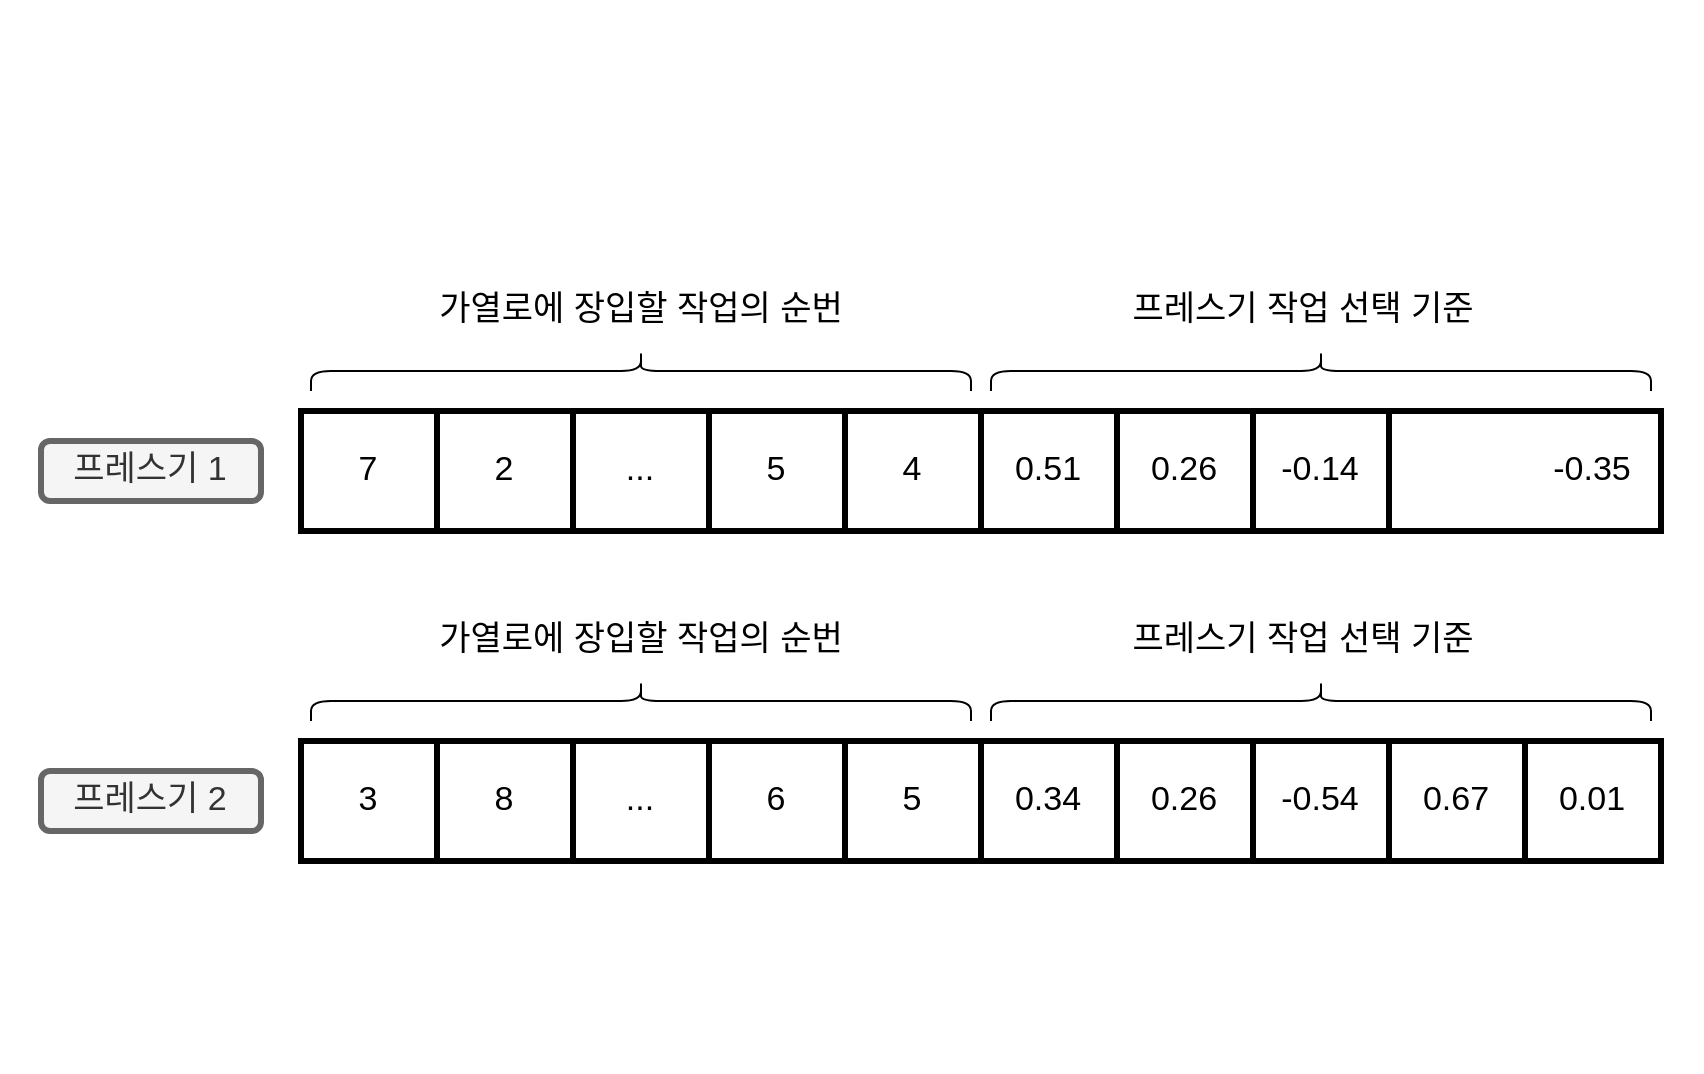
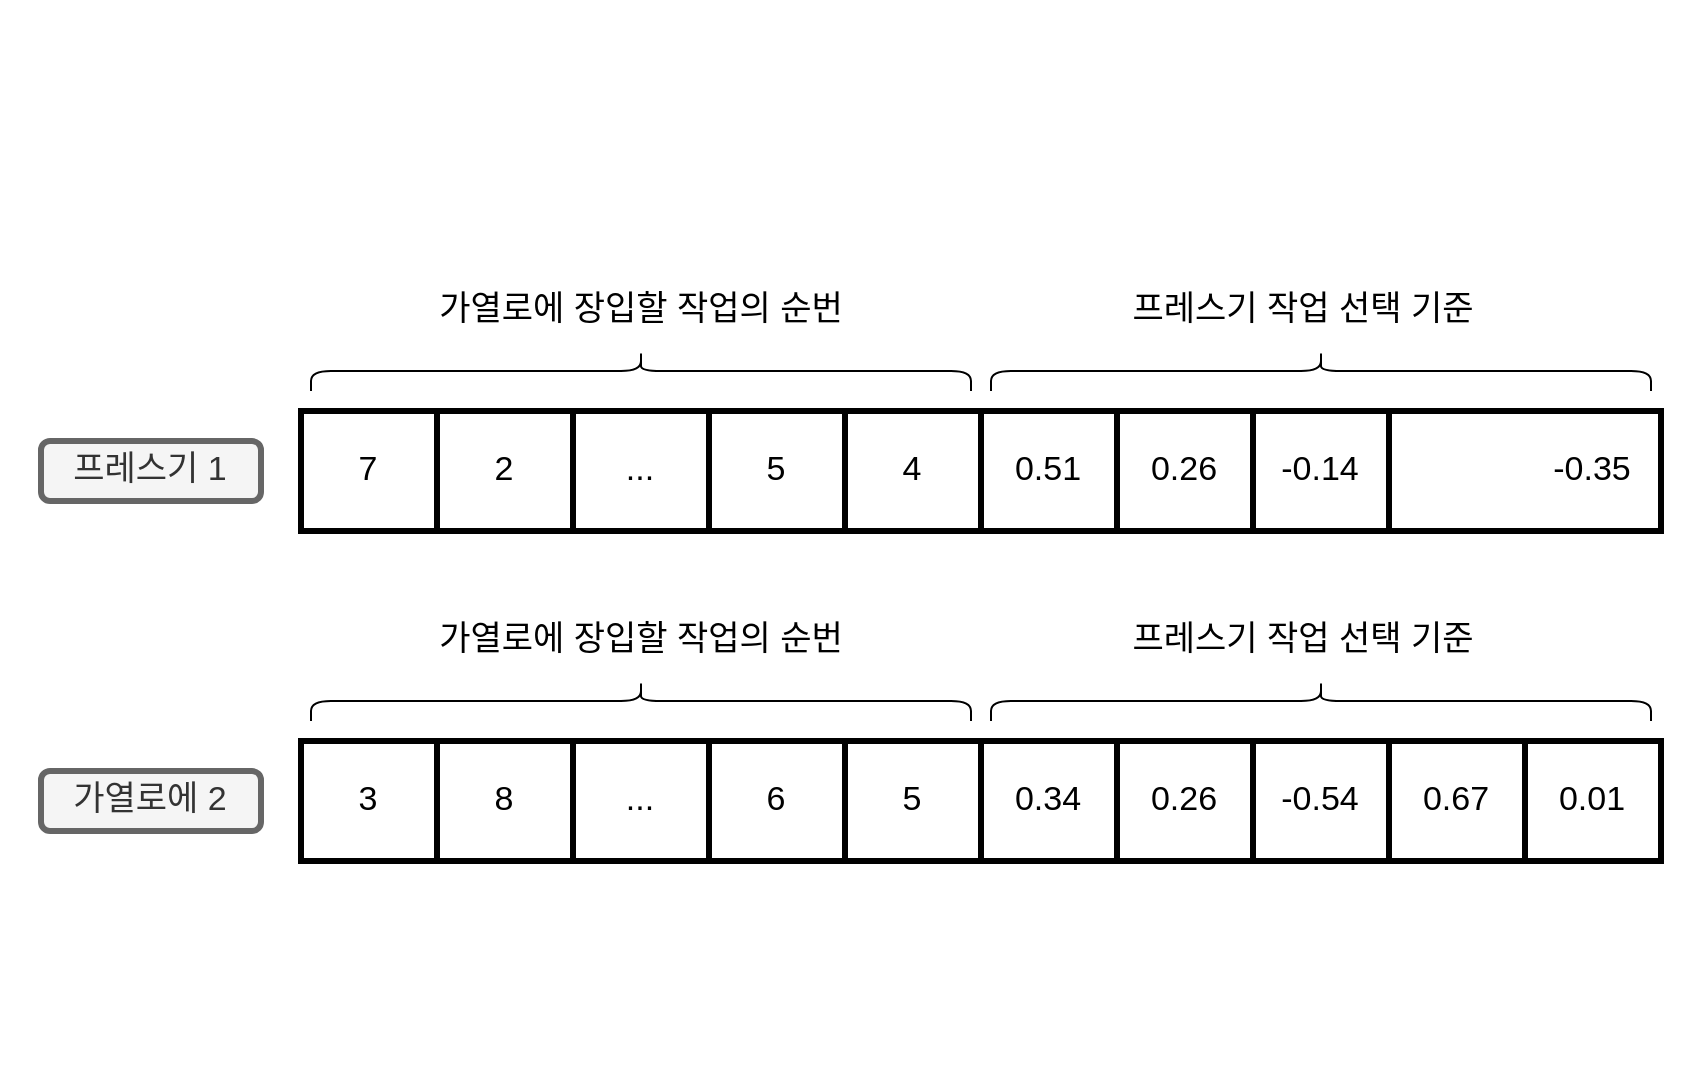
(151, 801) -> (151, 801)
